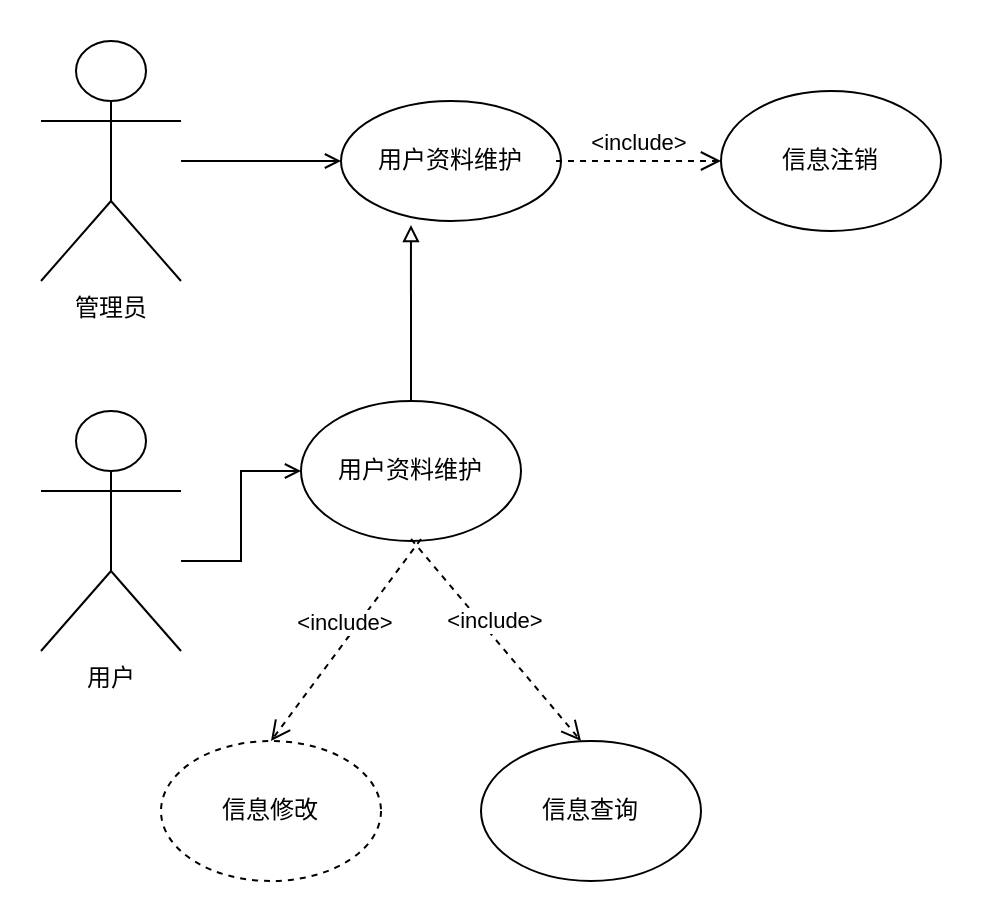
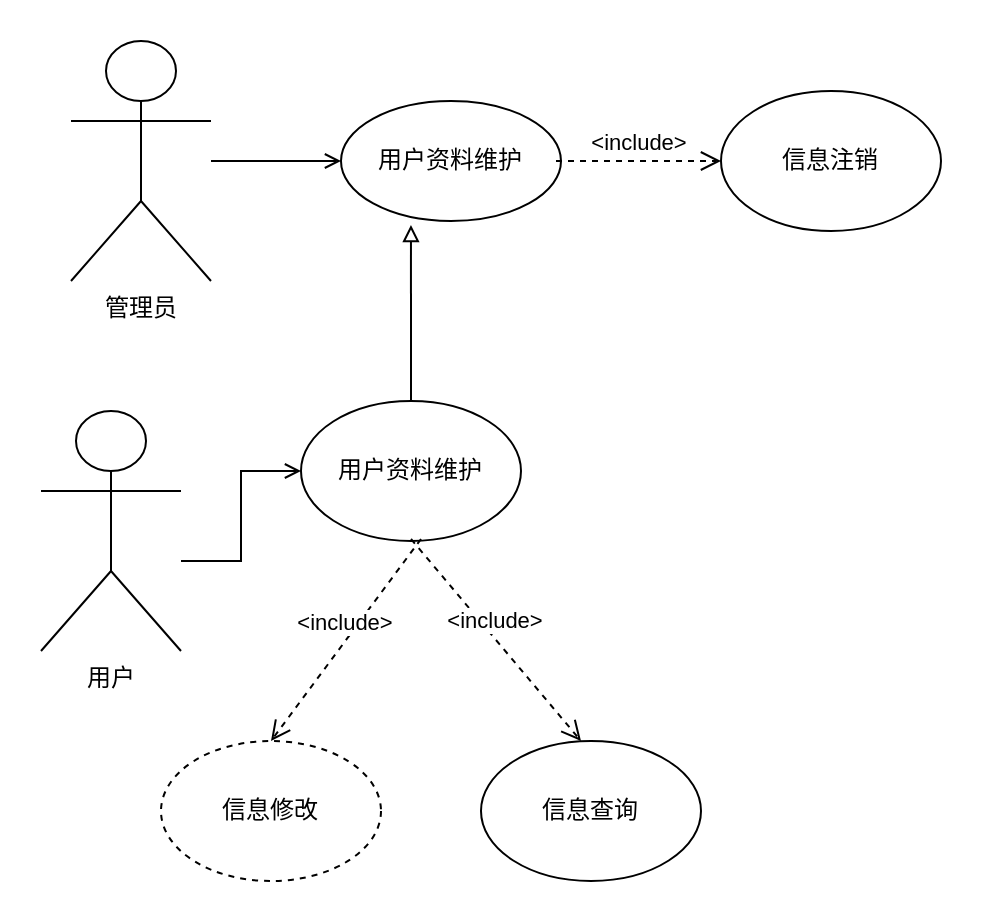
(111, 161) -> (141, 161)
